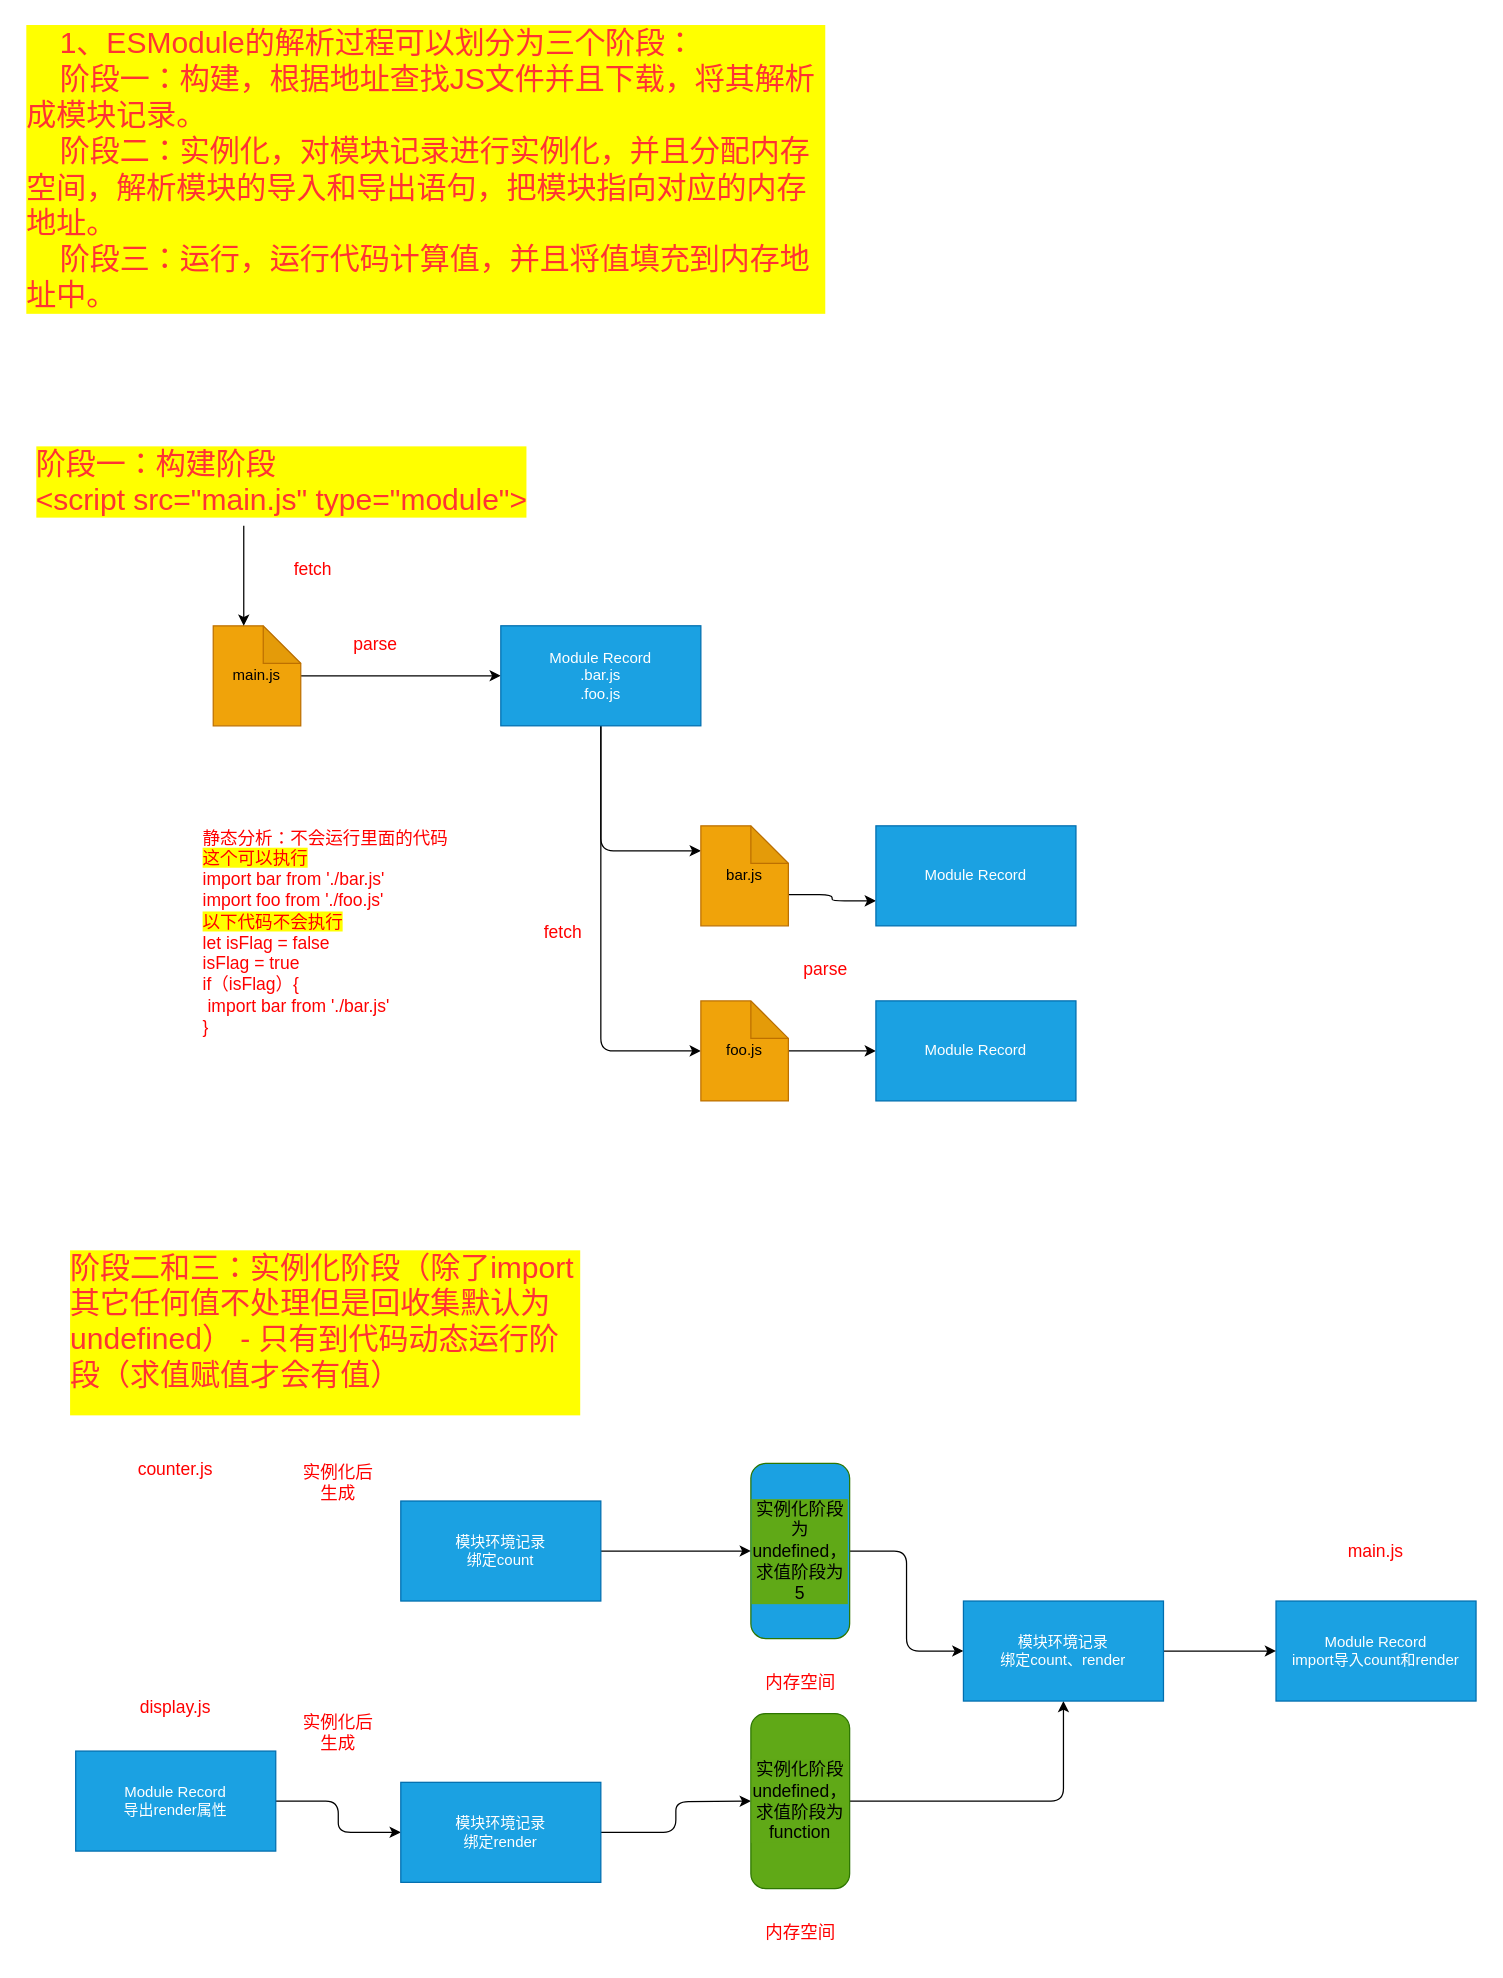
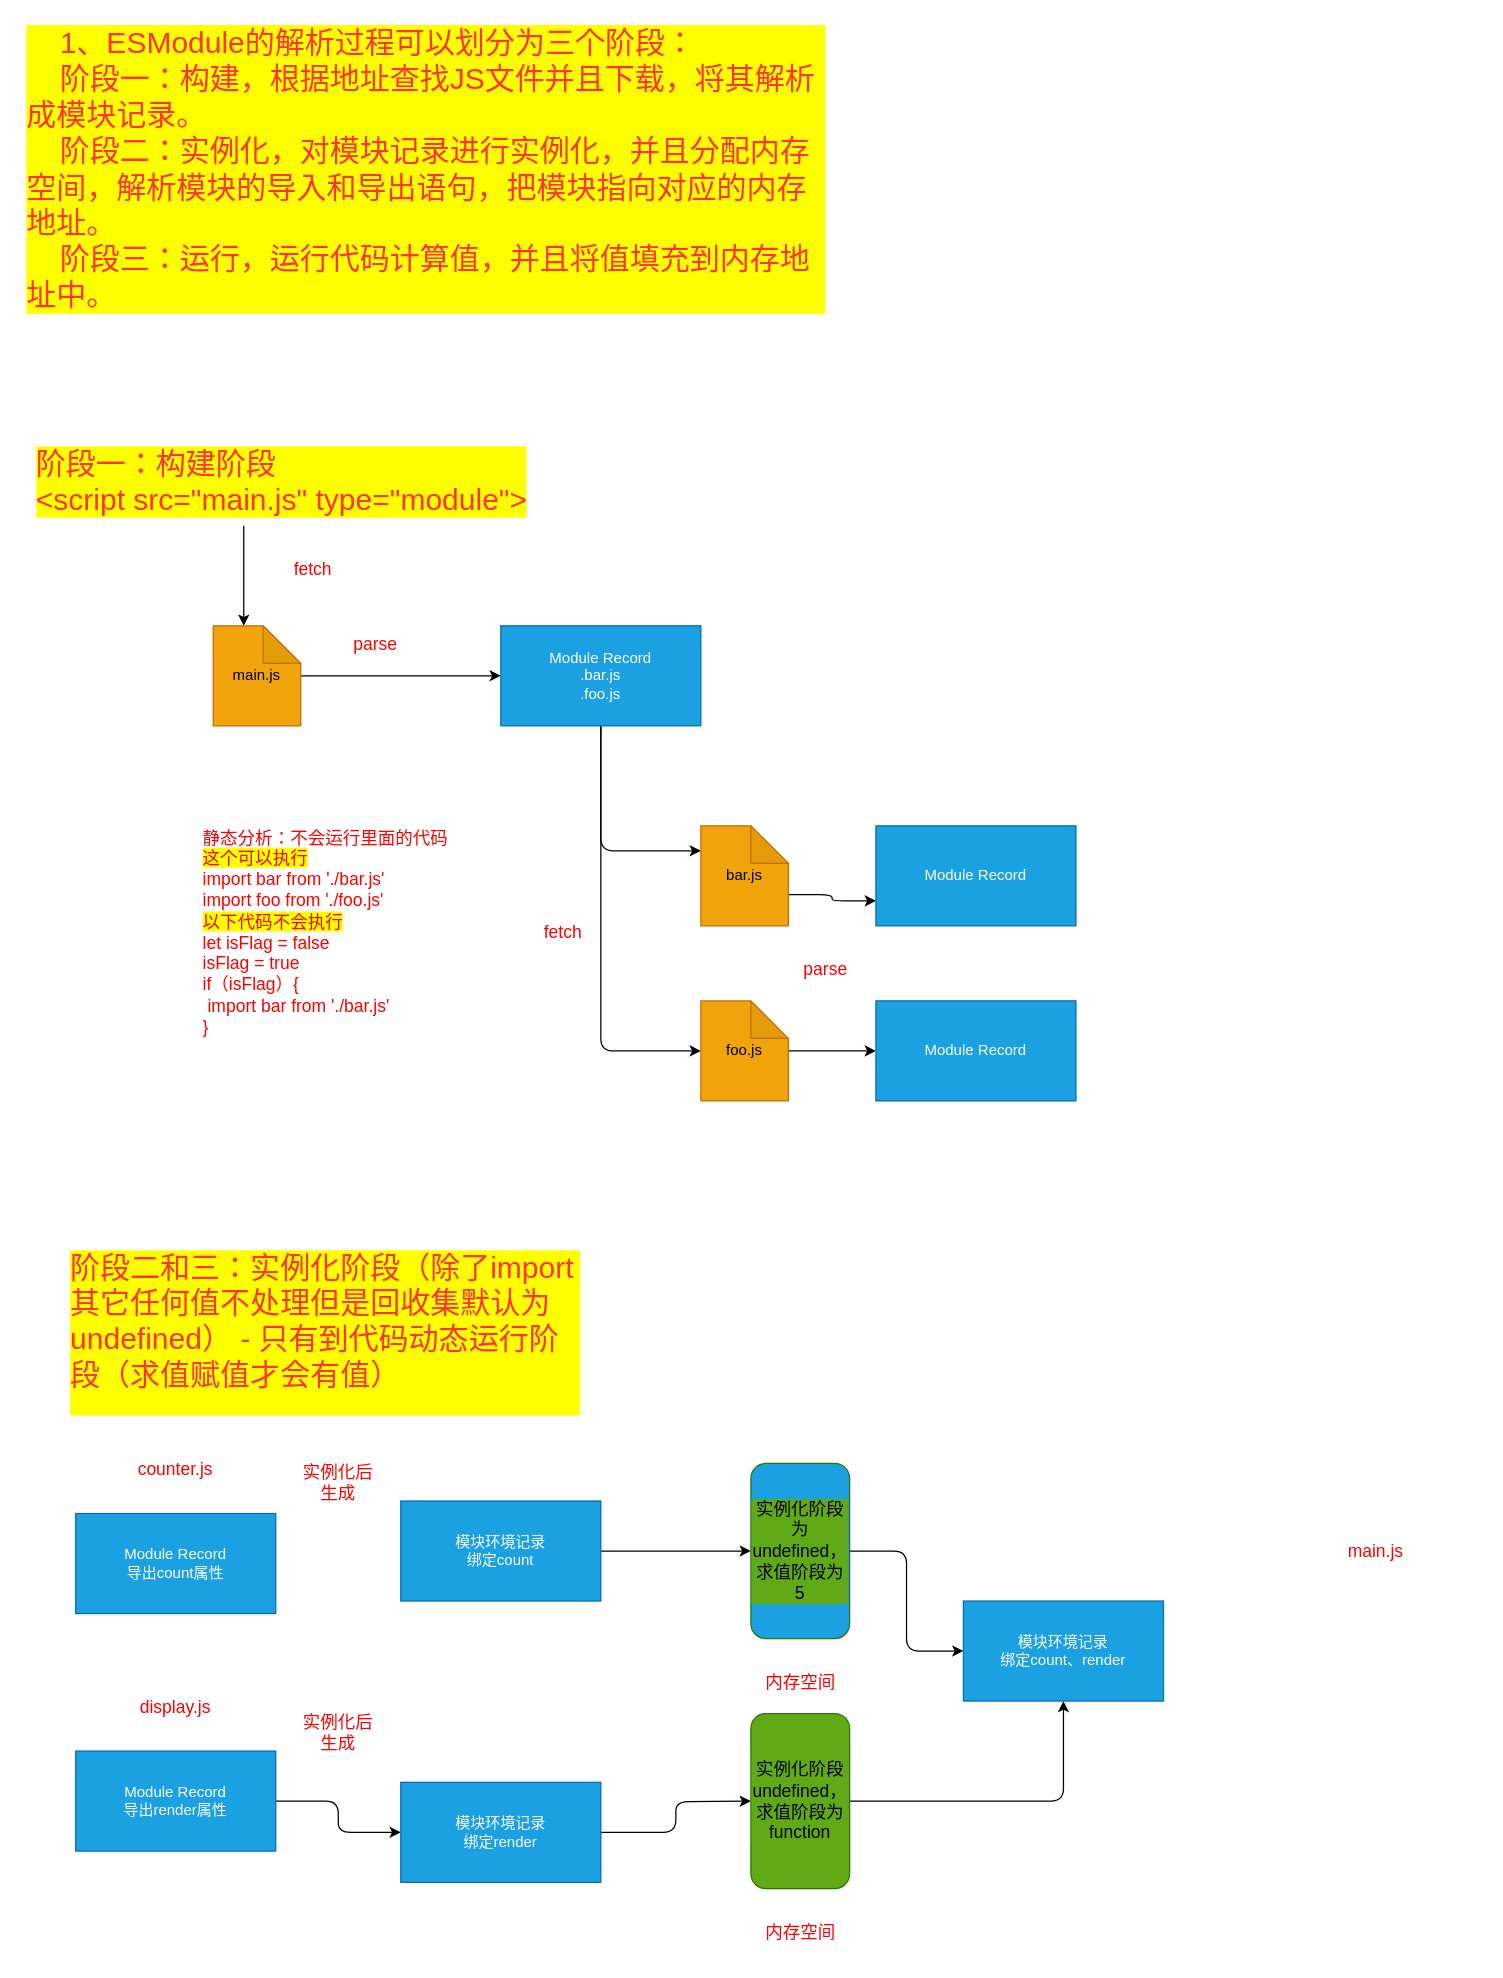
none -> (176, 1563)
(1215, 1651) -> none
(1376, 1651) -> none
